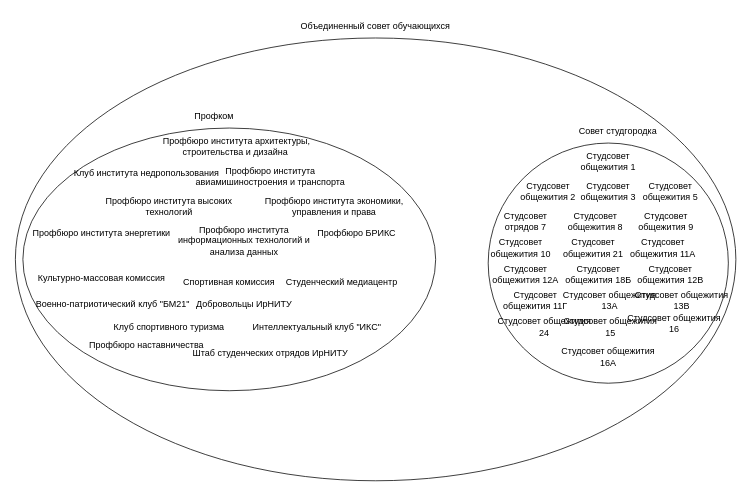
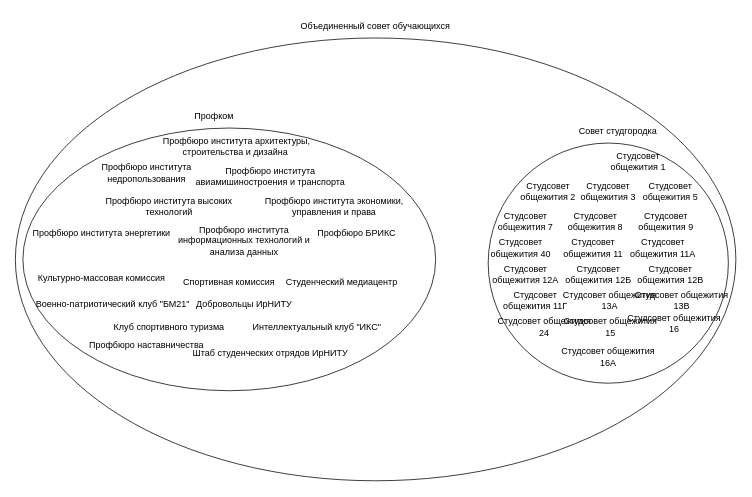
(608, 162) -> (638, 162)
(147, 173) -> (147, 173)
(525, 222) -> (525, 222)
(521, 248) -> (521, 248)
(593, 248) -> (593, 248)
(598, 274) -> (598, 274)
